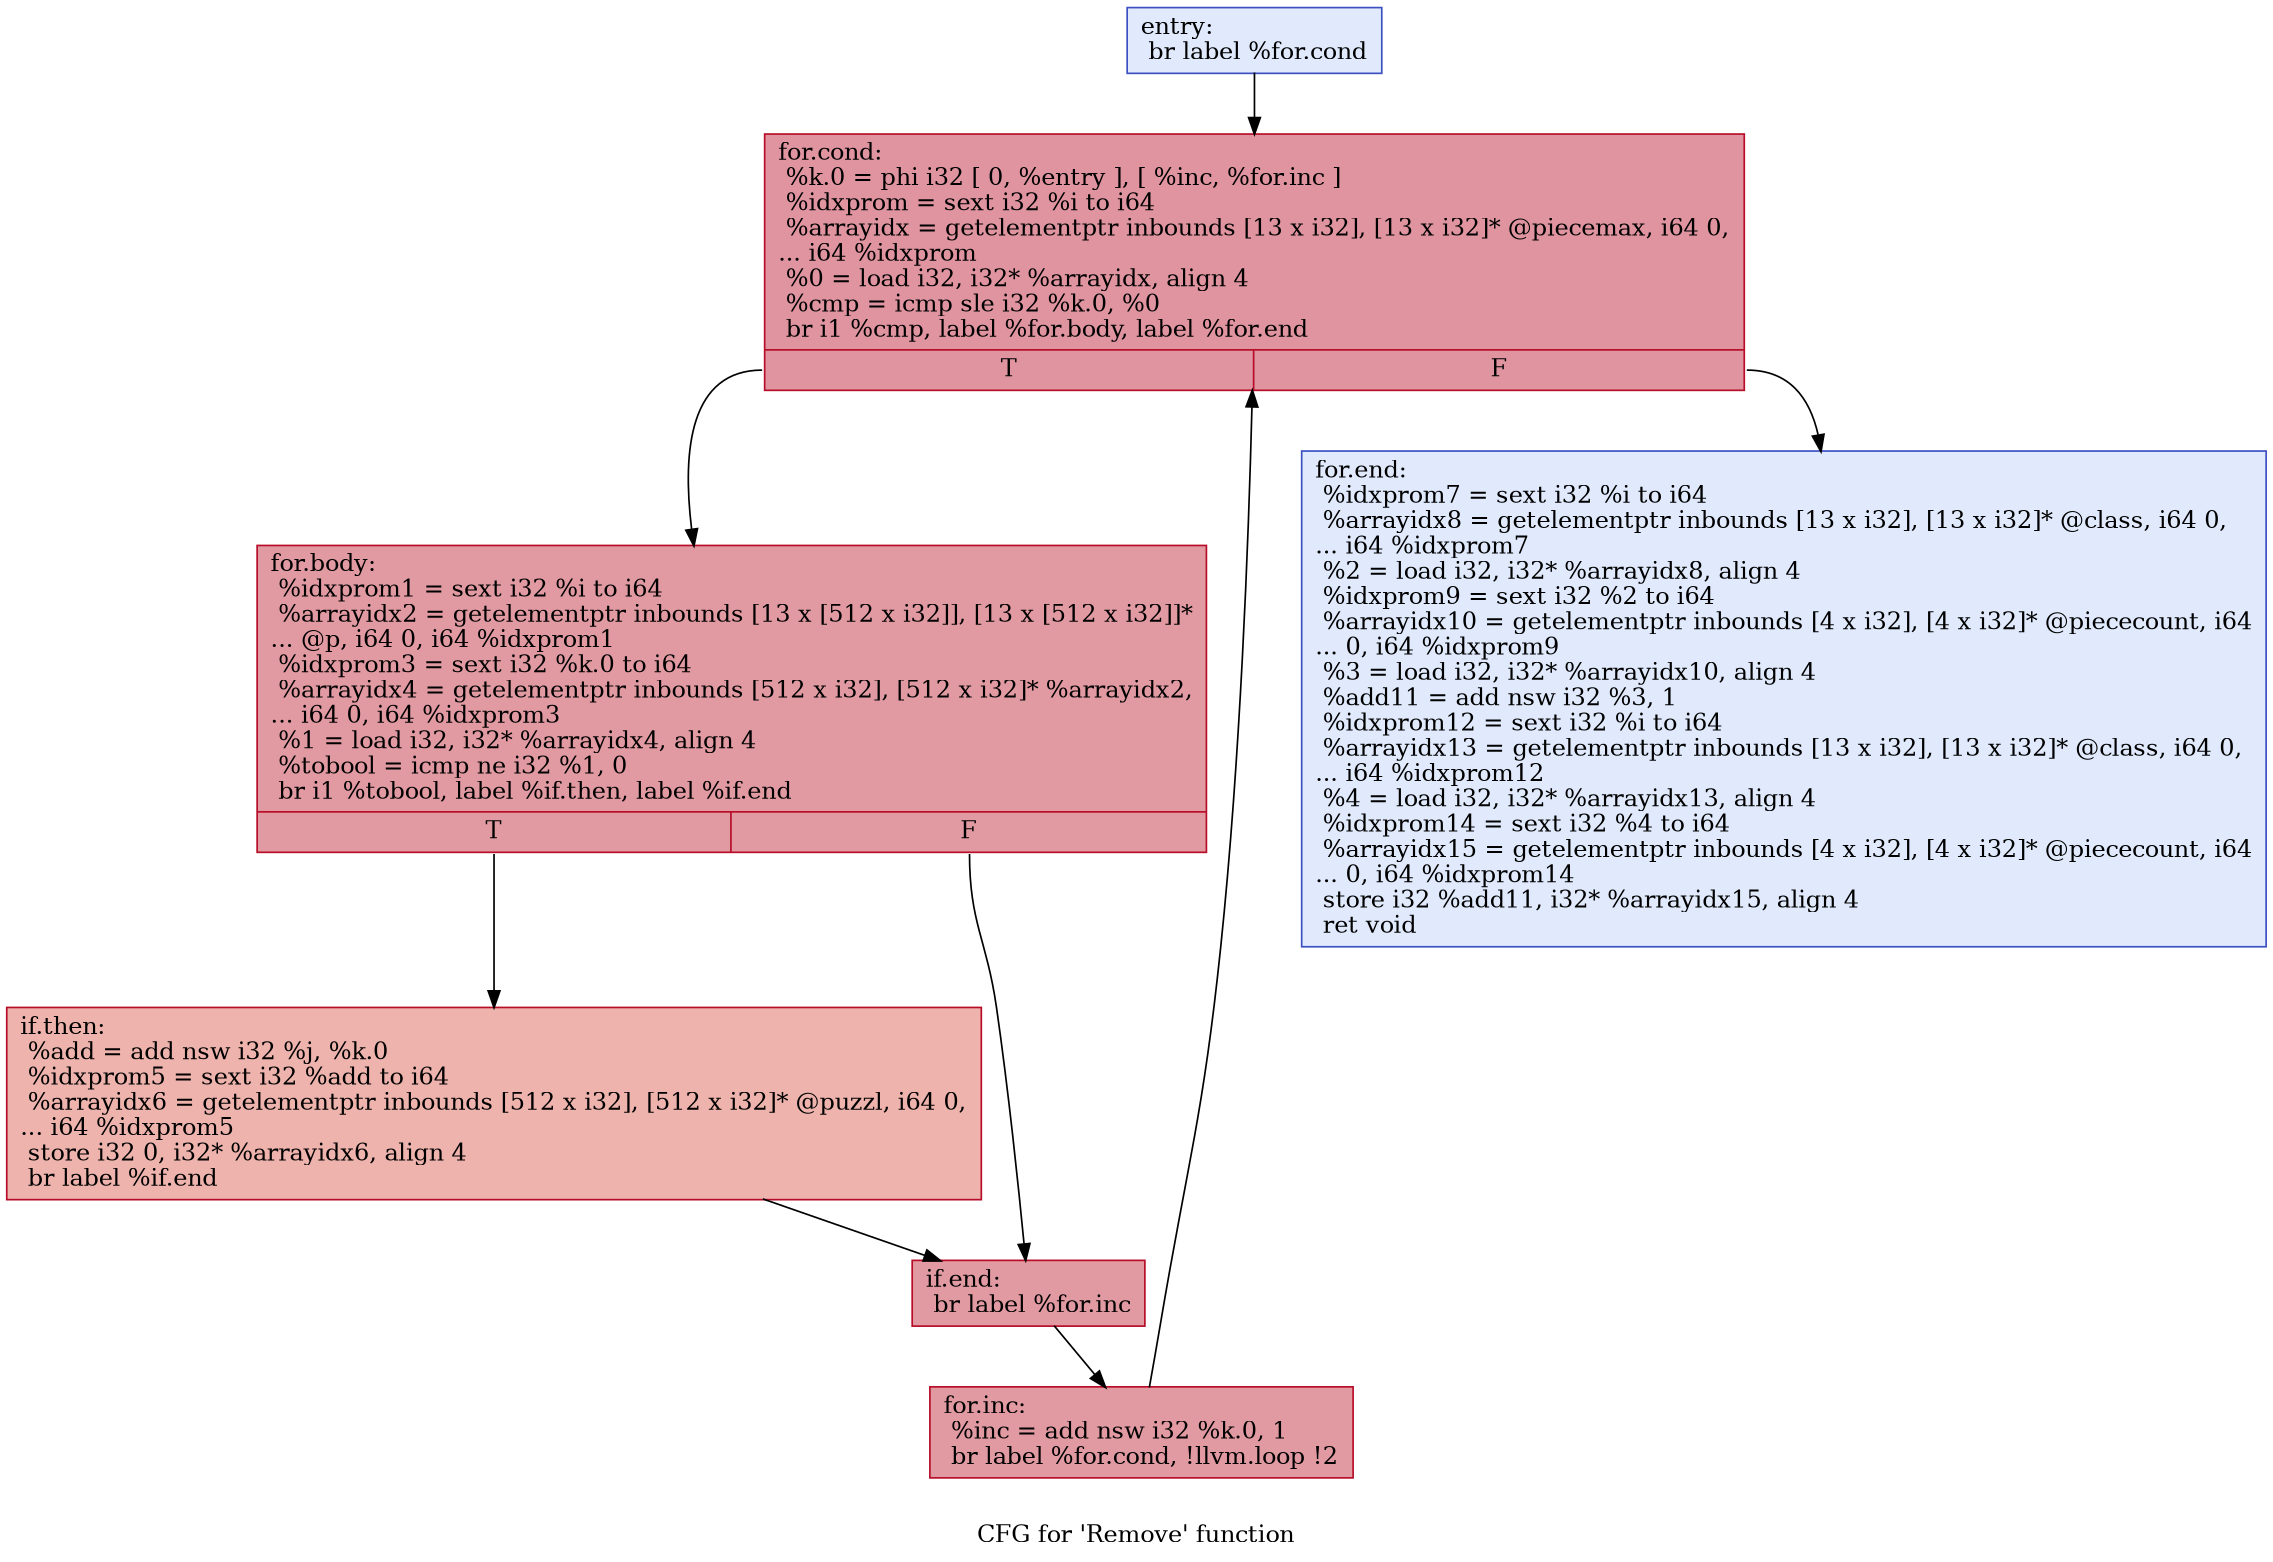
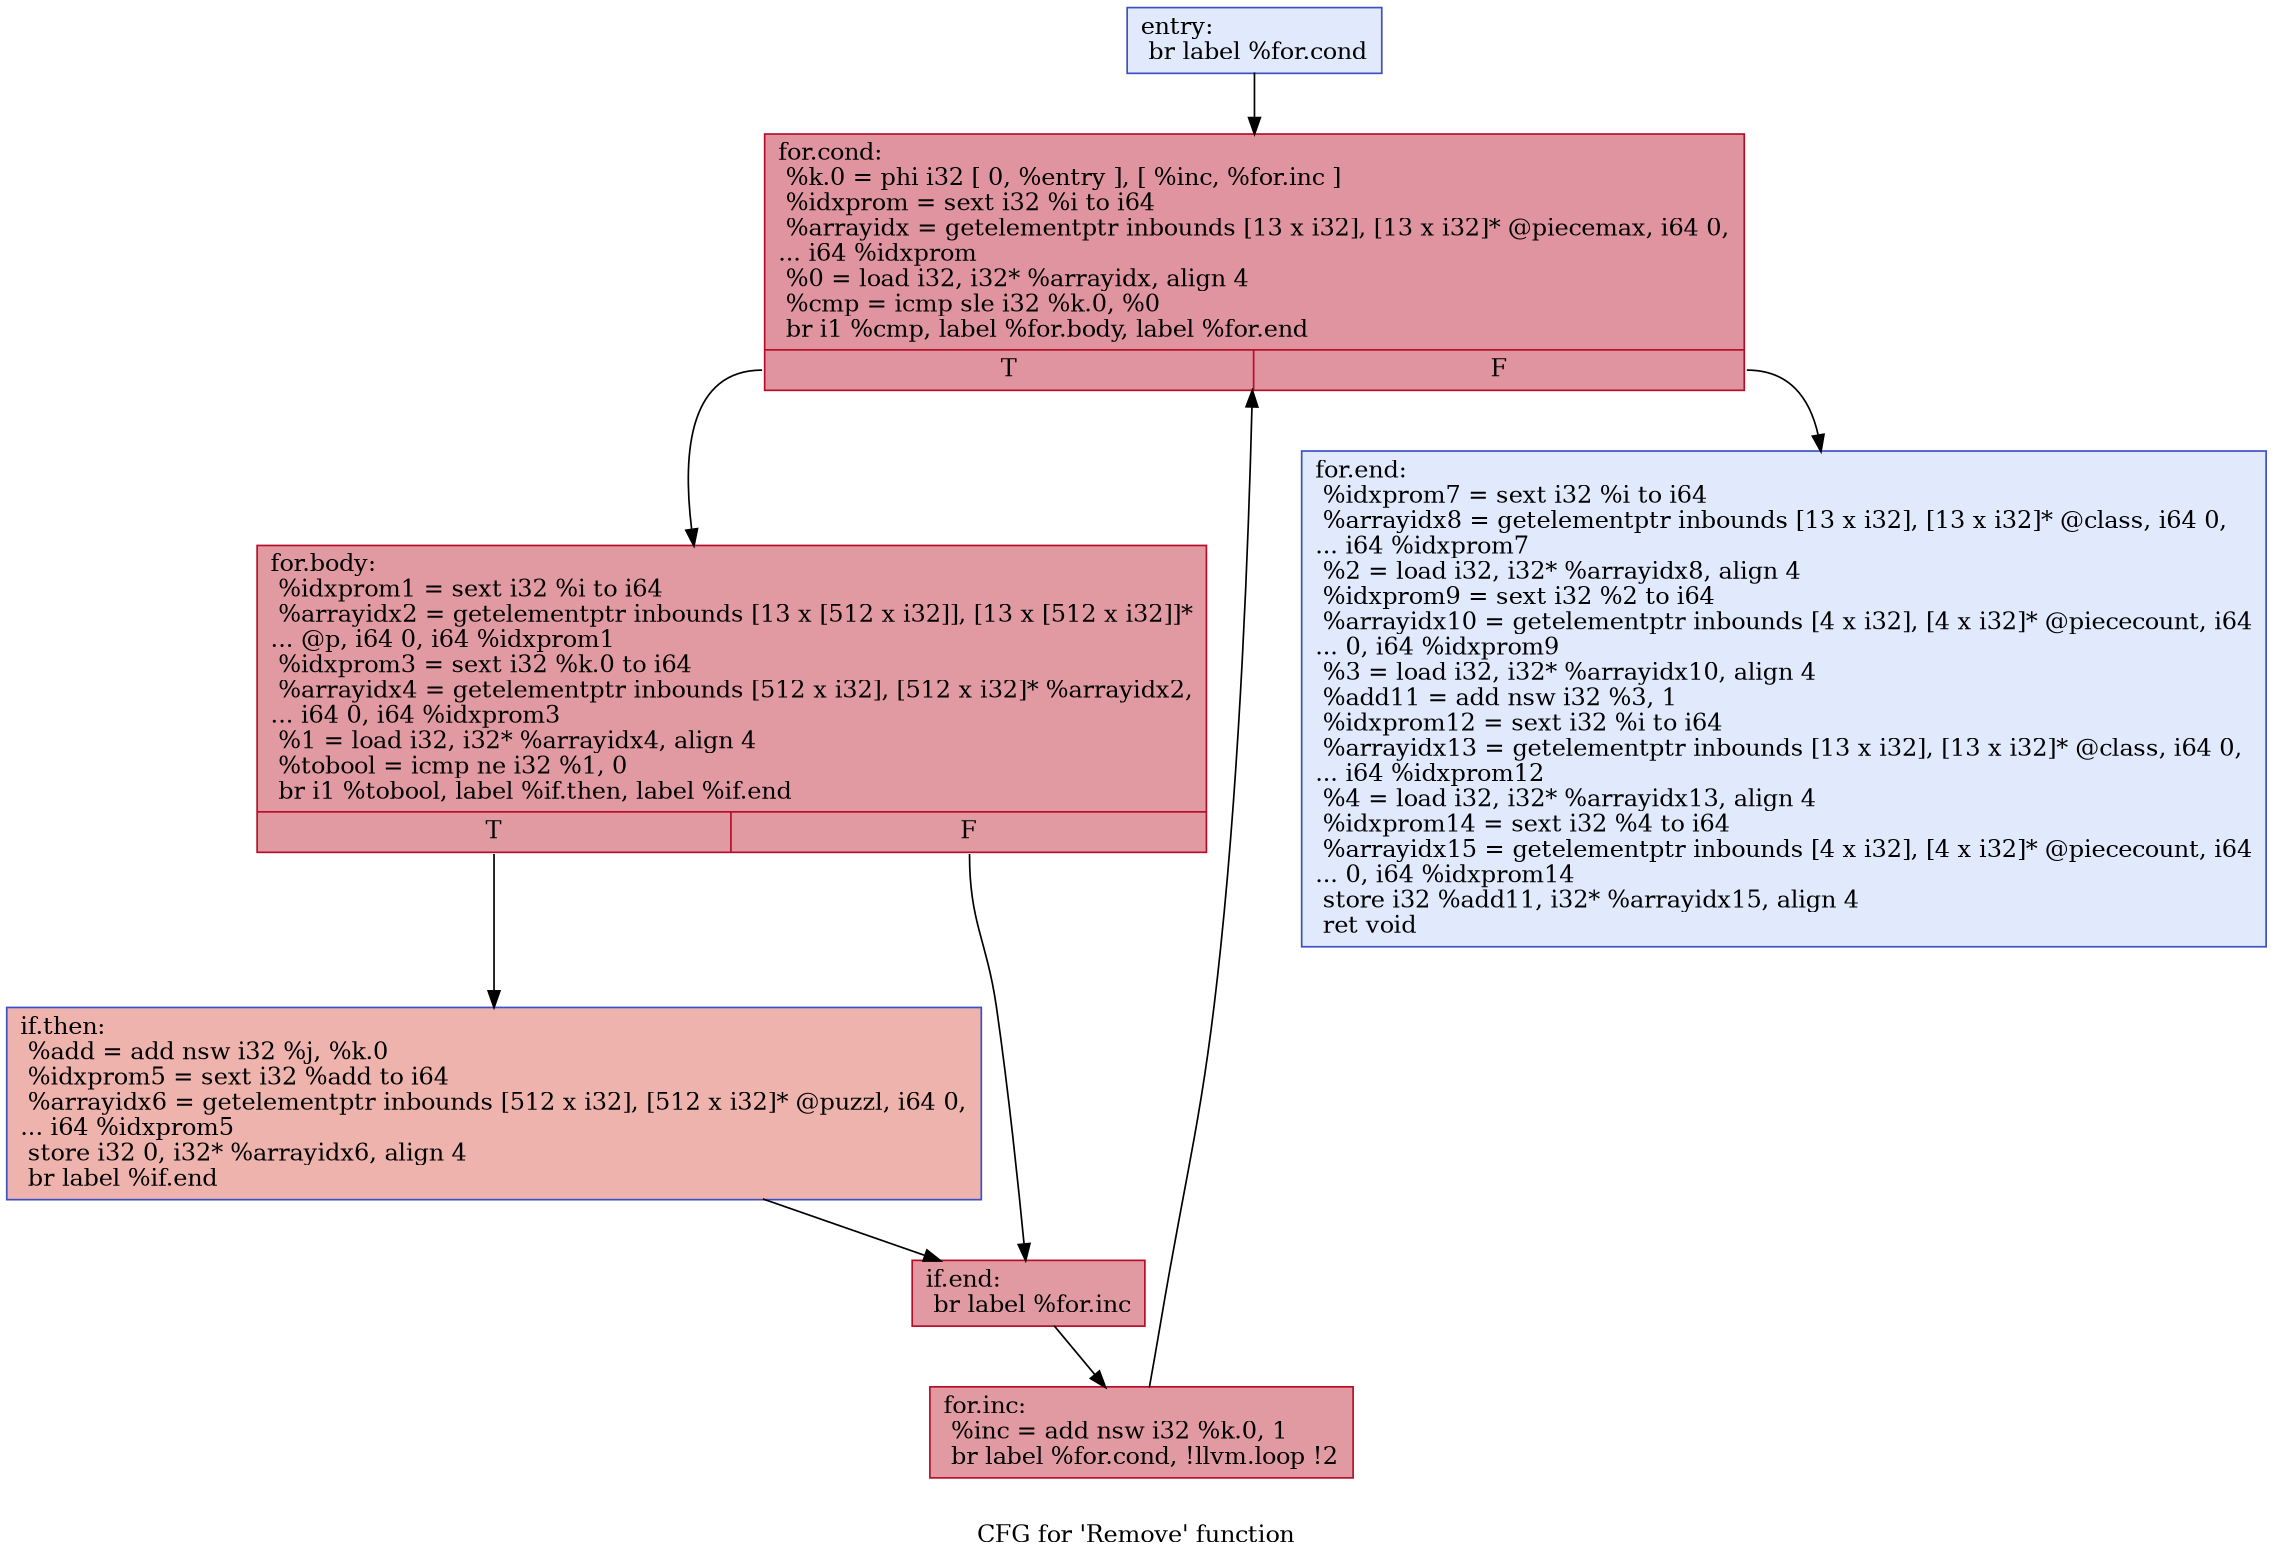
(494, 1104) -> (494, 1104)
